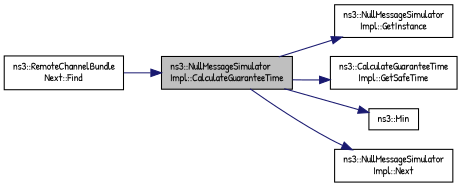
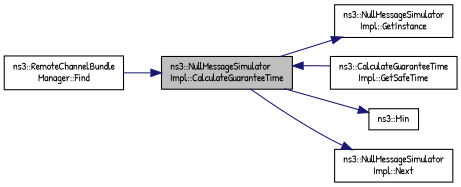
(64, 73) -> (64, 73)
(306, 80) -> (317, 66)
